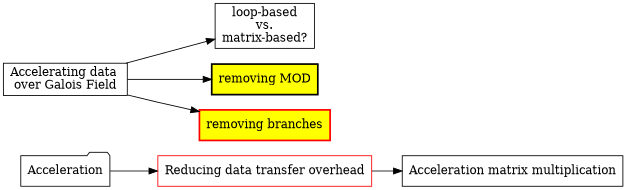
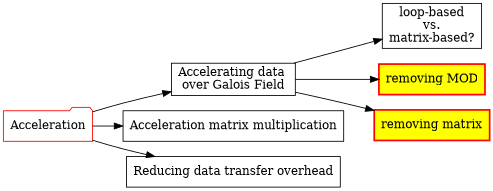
(265, 79) -> (432, 79)
none -> (127, 102)
(265, 125) -> (432, 125)
(65, 171) -> (48, 126)
(265, 171) -> (233, 172)
(383, 171) -> (103, 126)
